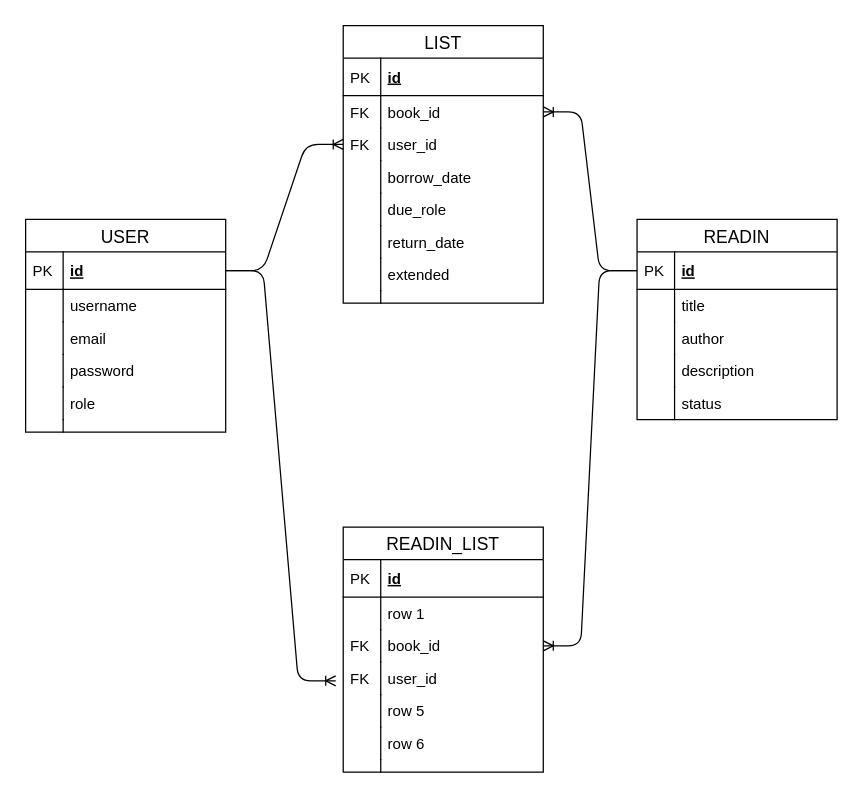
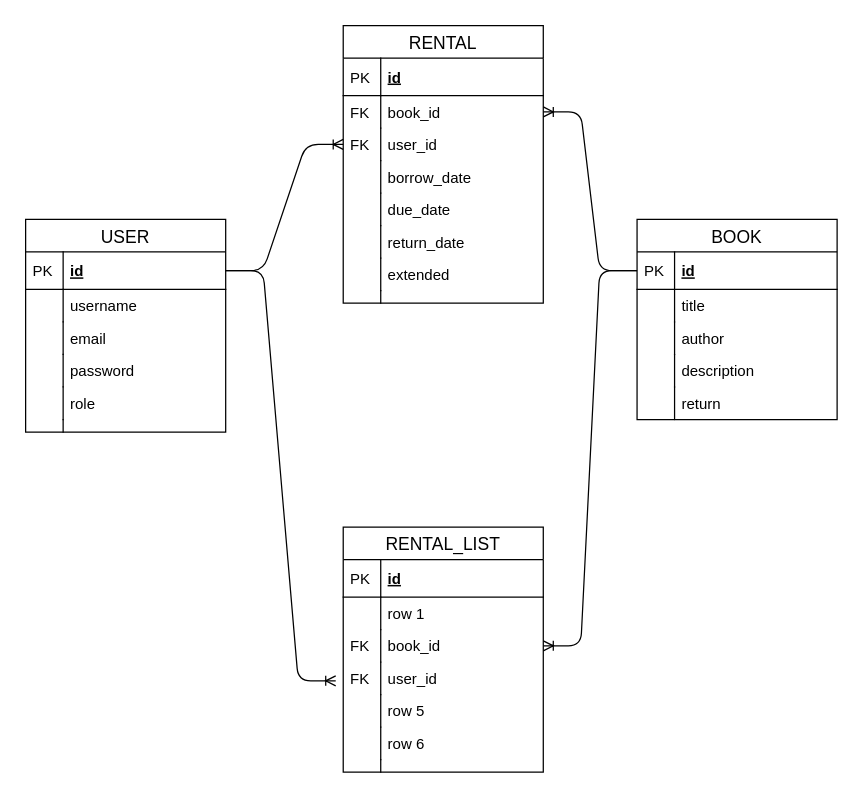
(443, 43) -> (443, 43)
(419, 210) -> (421, 210)
(736, 237) -> (736, 237)
(706, 404) -> (706, 404)
(443, 544) -> (443, 544)
